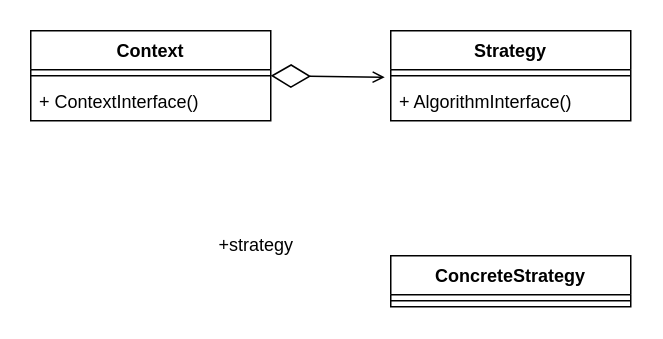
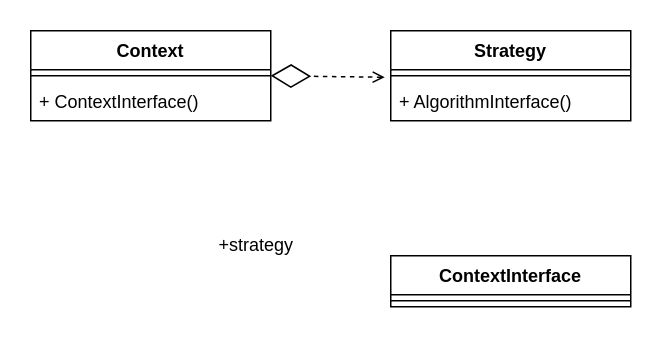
(344, 77) -> (344, 77)
(511, 277) -> (511, 277)
